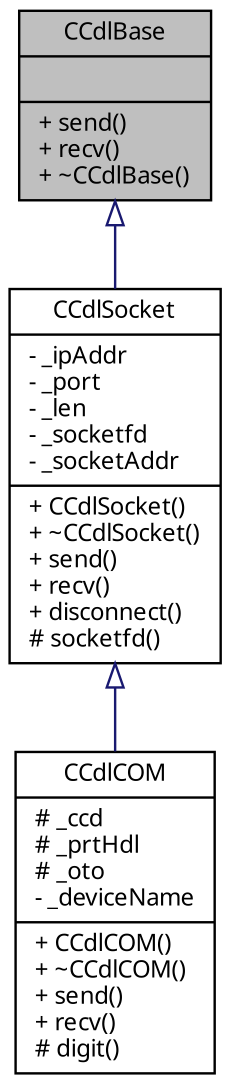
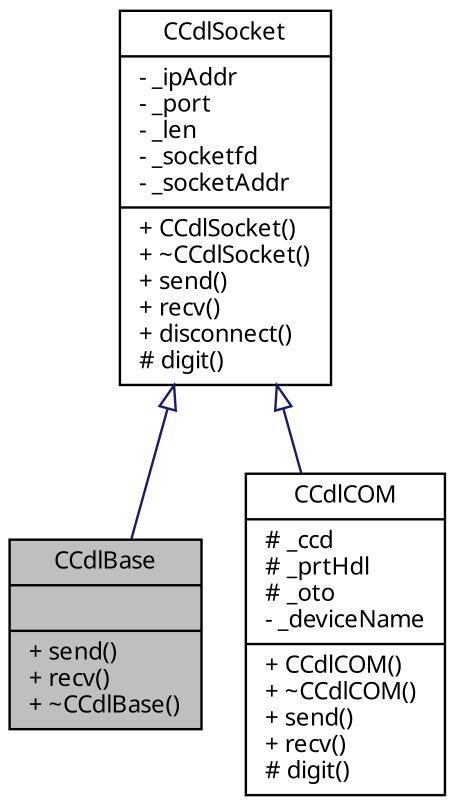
(115, 257) -> (150, 474)
(95, 639) -> (182, 361)
